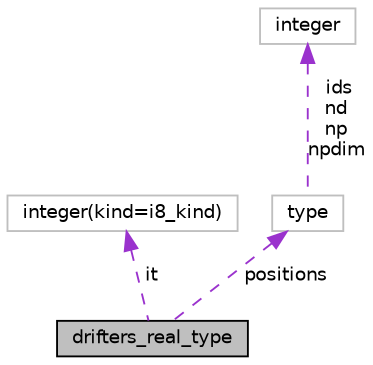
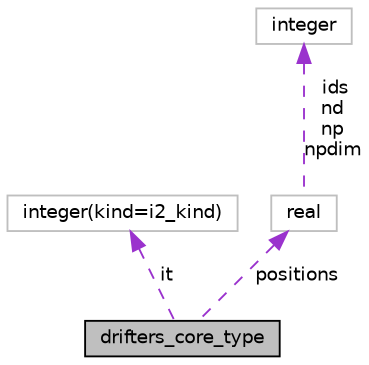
(123, 213) -> (123, 213)
(308, 213) -> (304, 213)
(152, 339) -> (182, 339)
